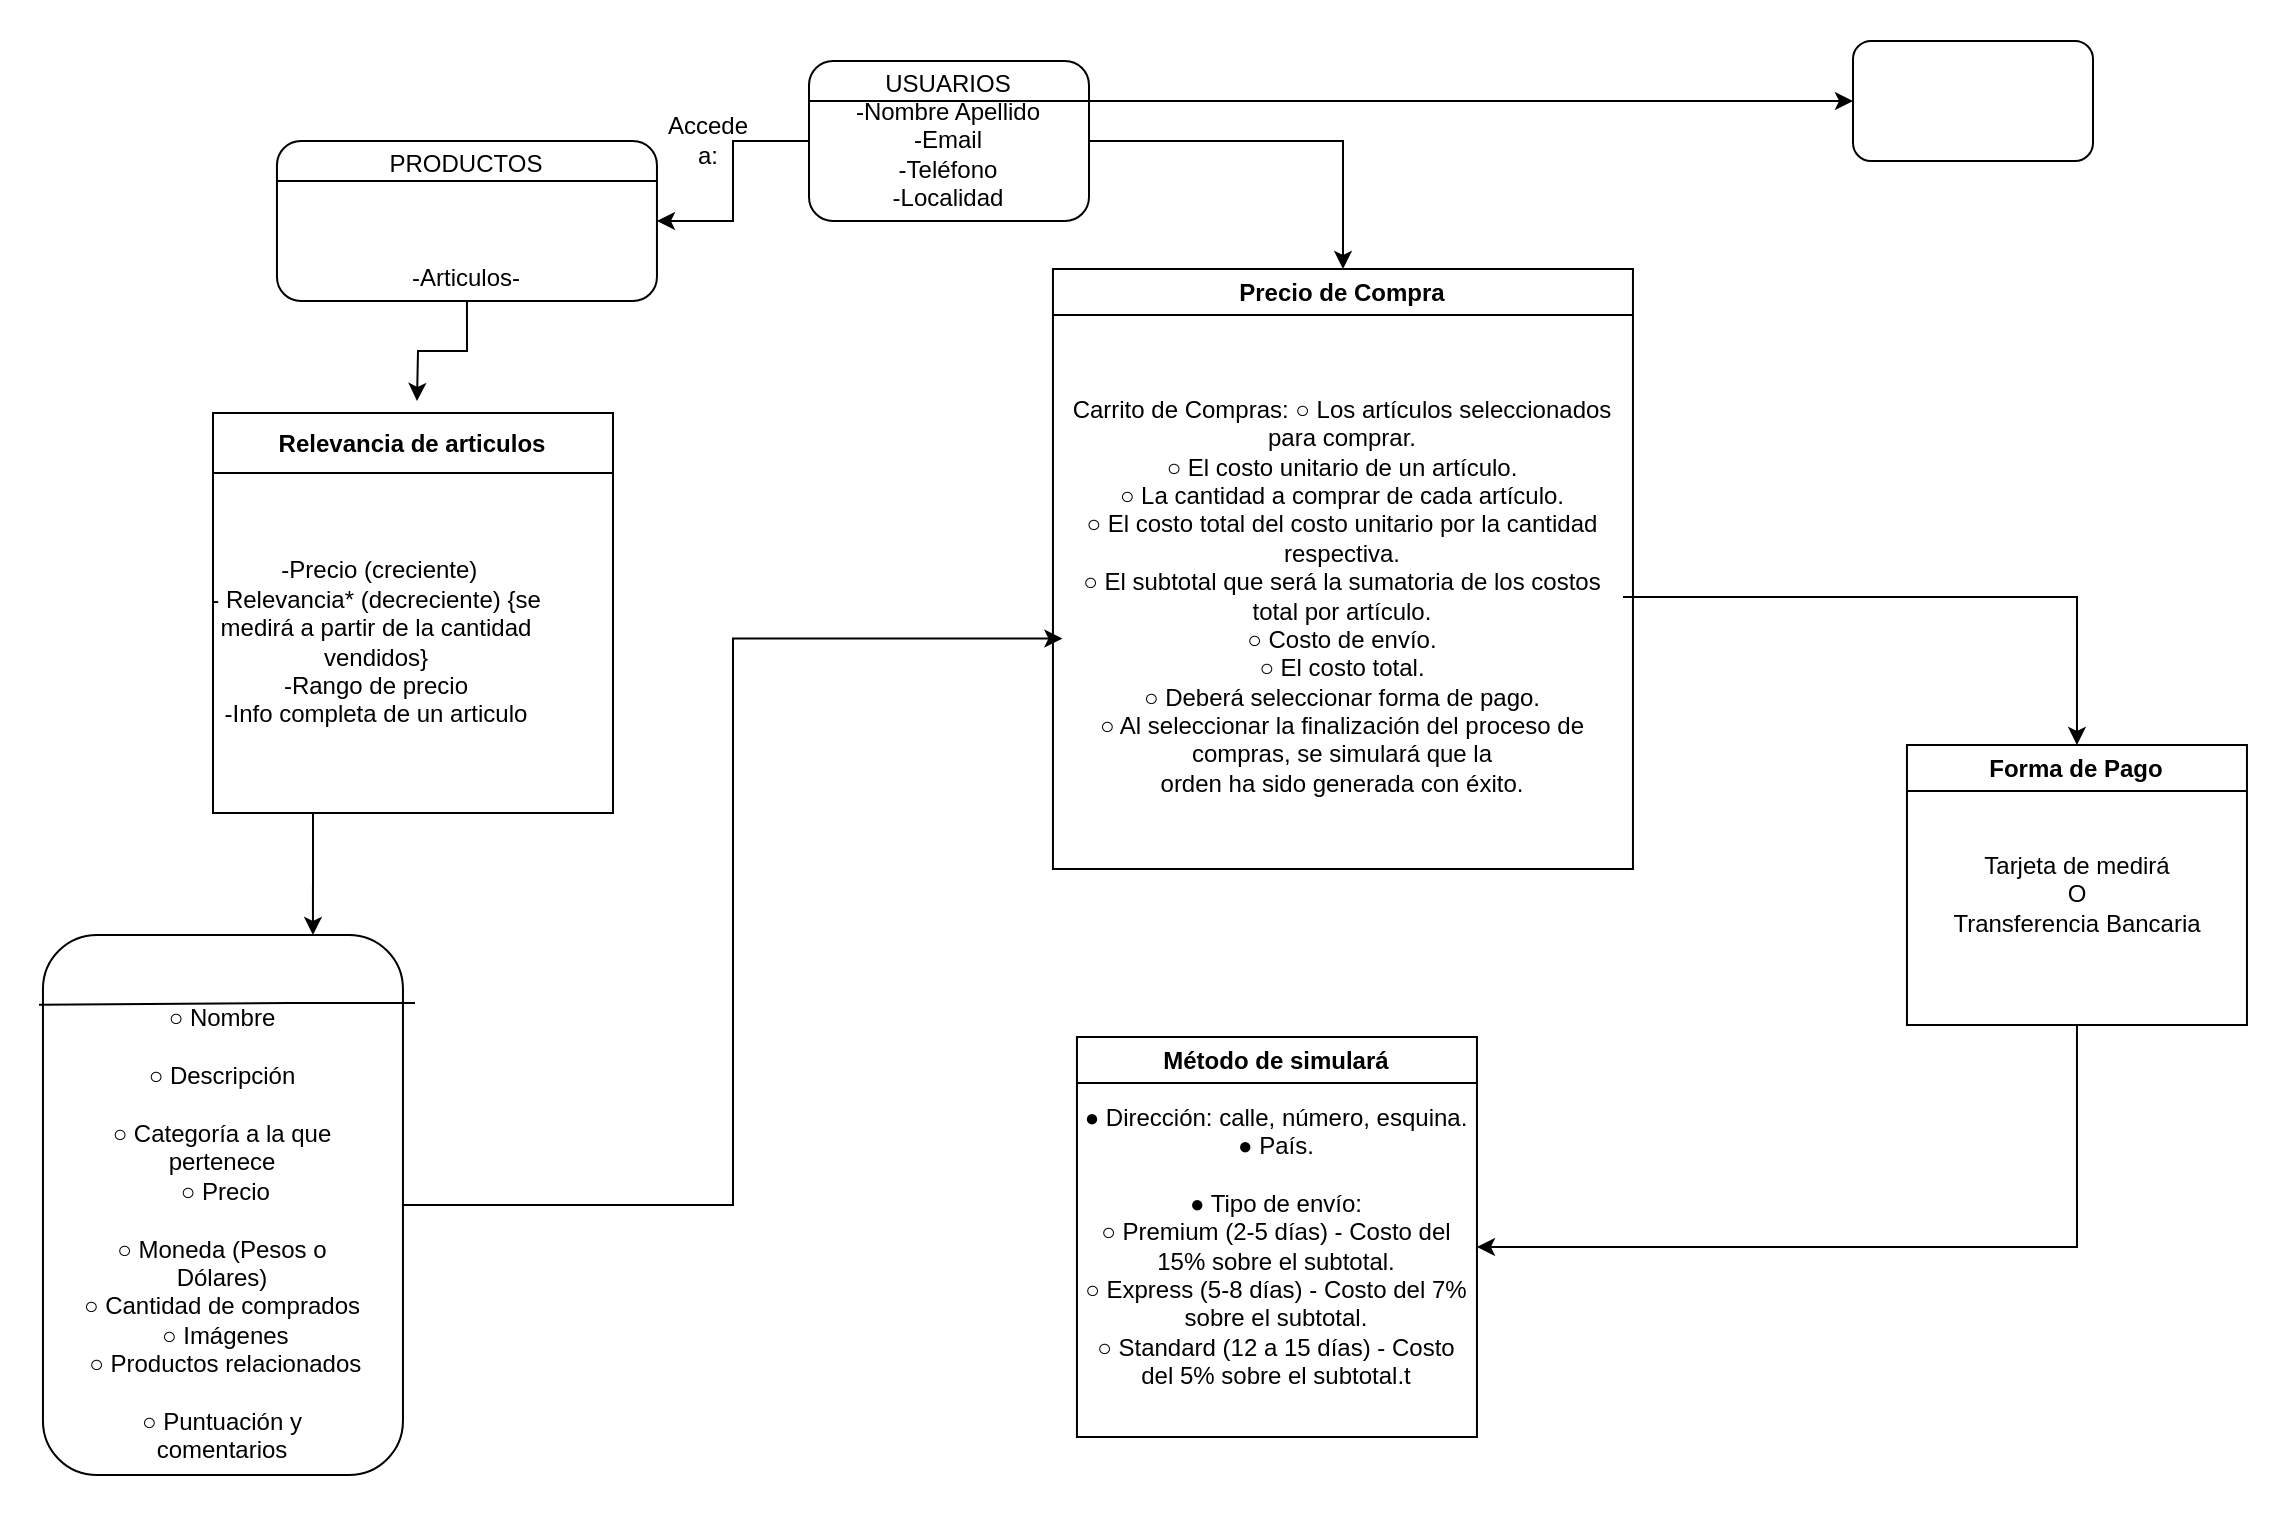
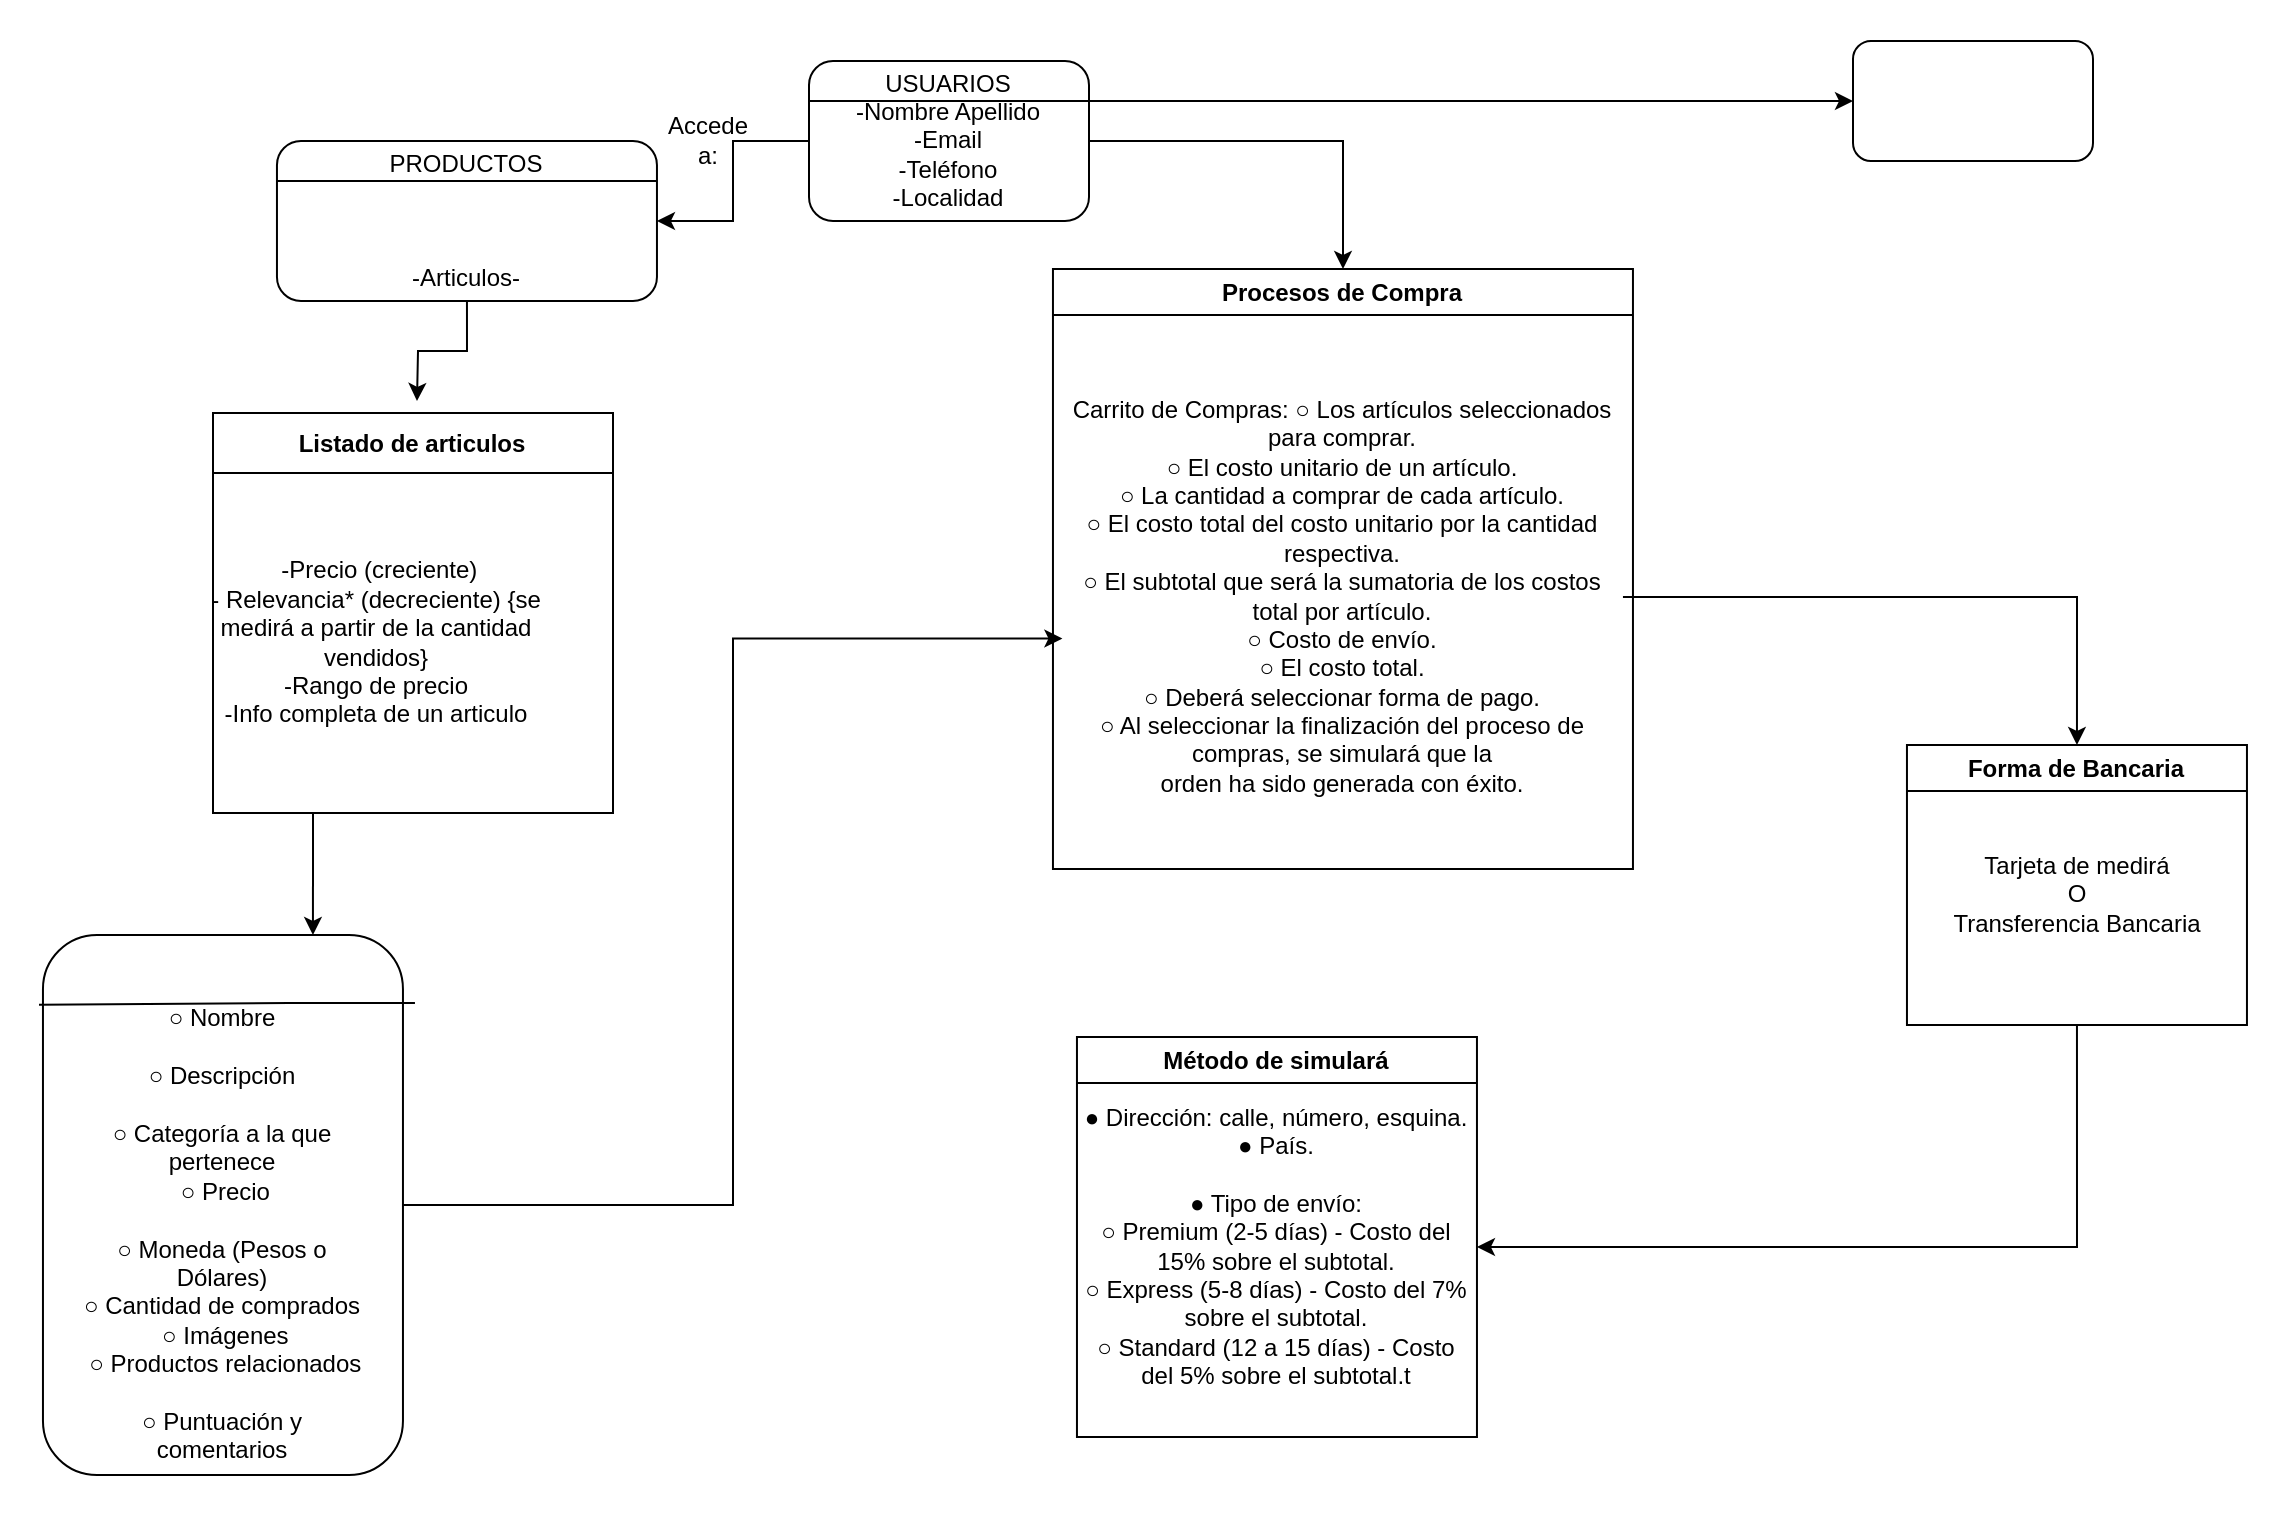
(1342, 293) -> (1342, 293)
(412, 444) -> (412, 444)
(2076, 769) -> (2076, 769)
